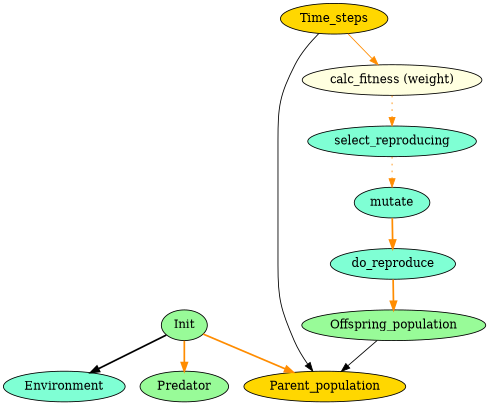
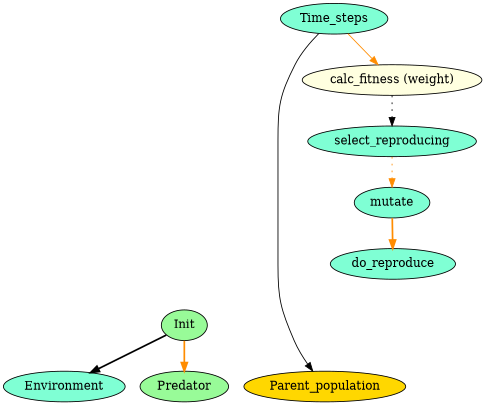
(334, 19) -> (334, 19)
(392, 107) -> (392, 107)
(394, 325) -> none
(244, 352) -> none
